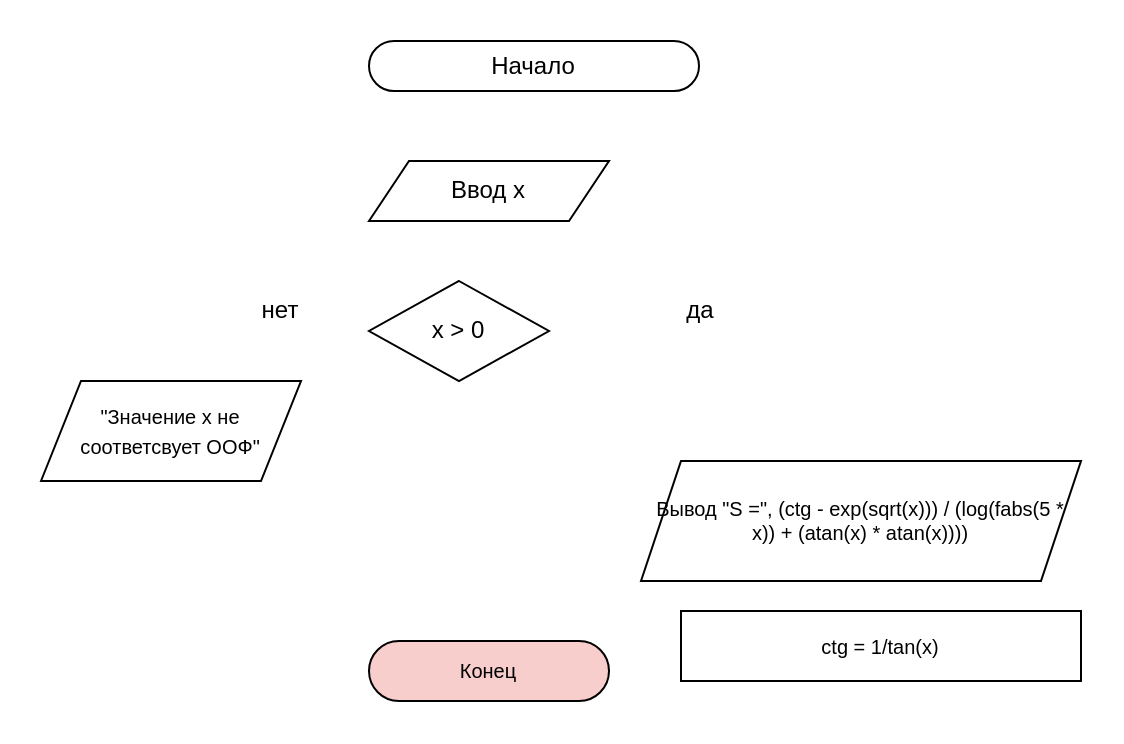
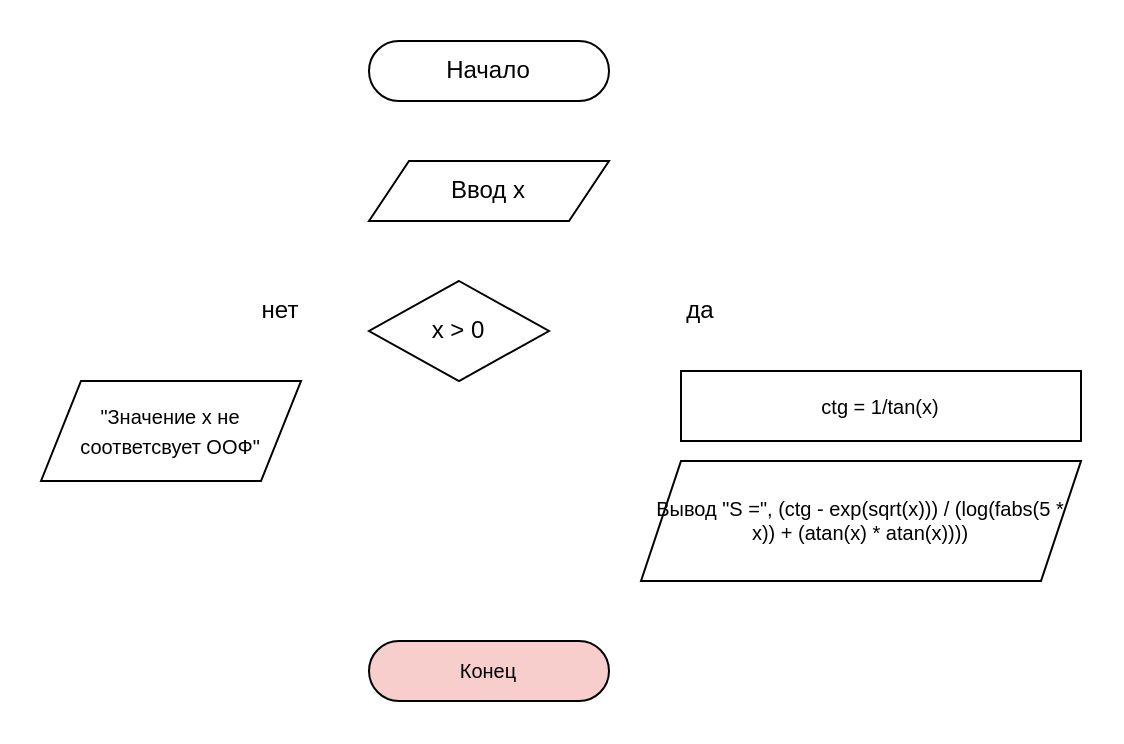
(534, 66) -> (489, 71)
(881, 646) -> (881, 406)
